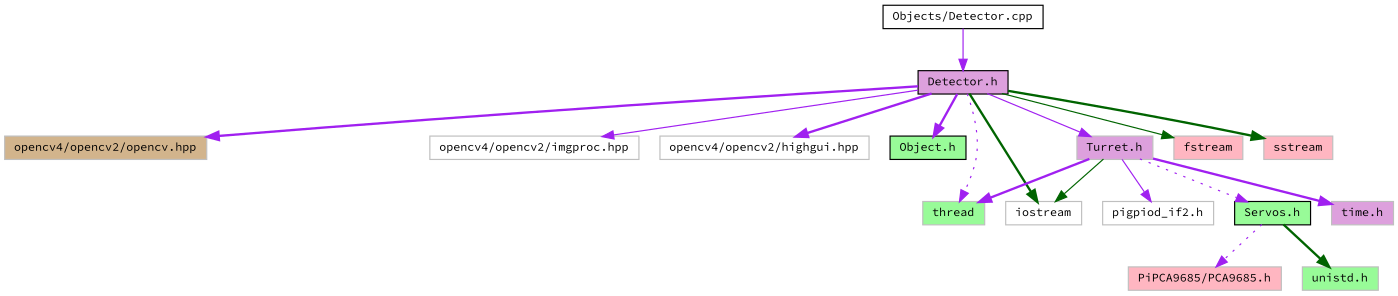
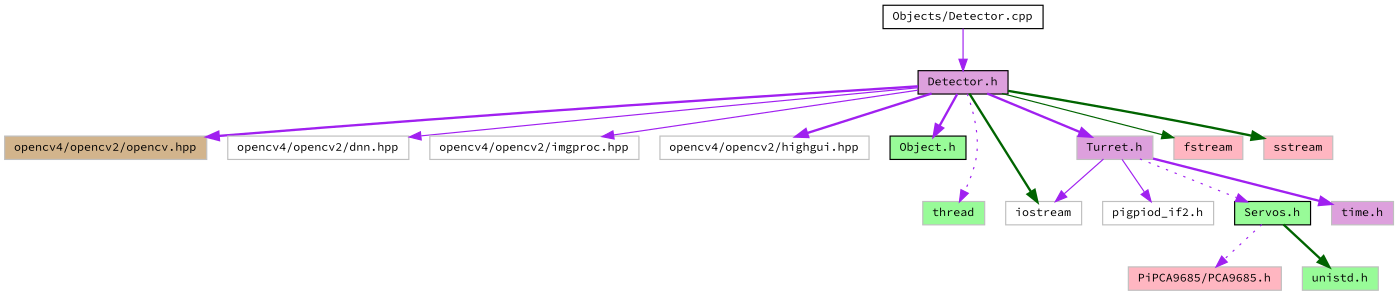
(1034, 113) -> (1034, 113)
none -> (318, 148)
(1084, 176) -> (1084, 176)
(1040, 178) -> none
